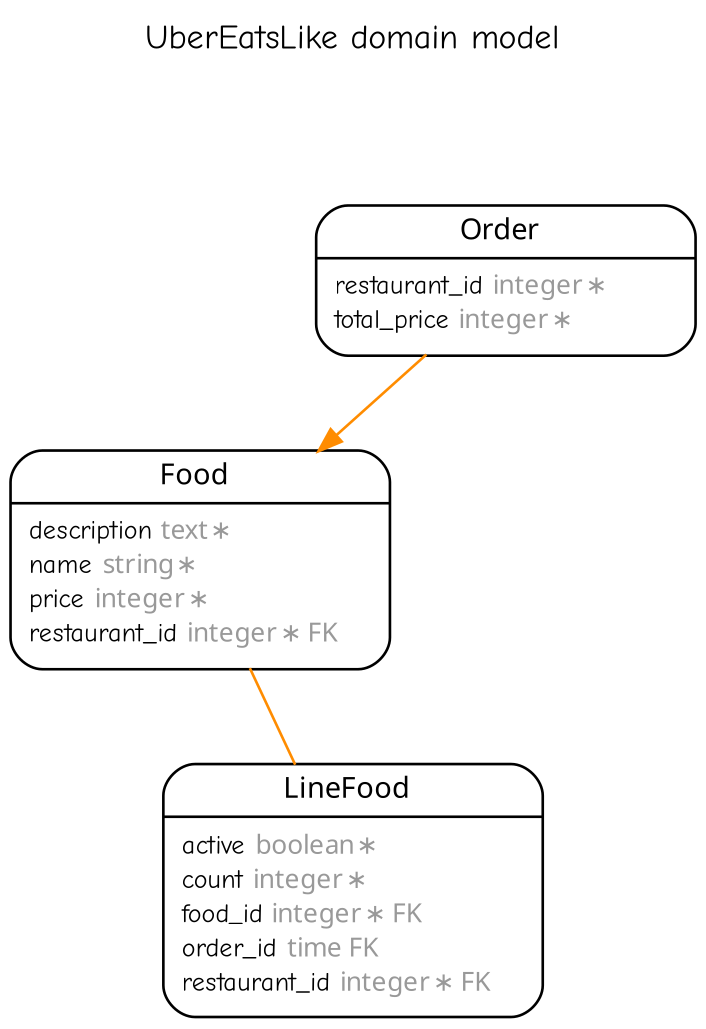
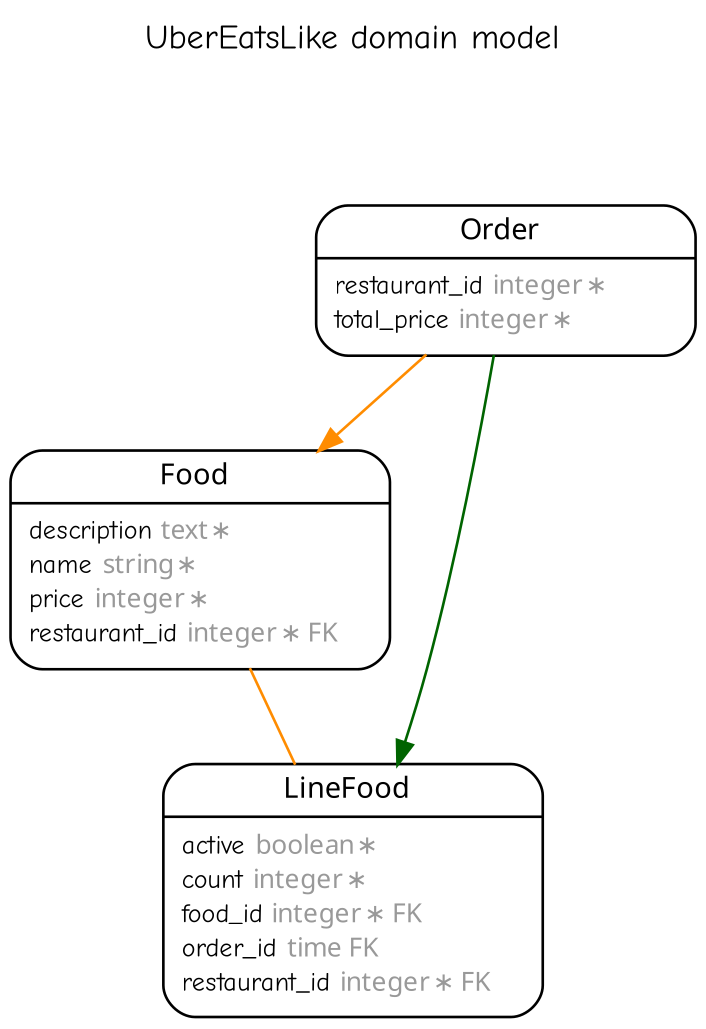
none -> (456, 550)
